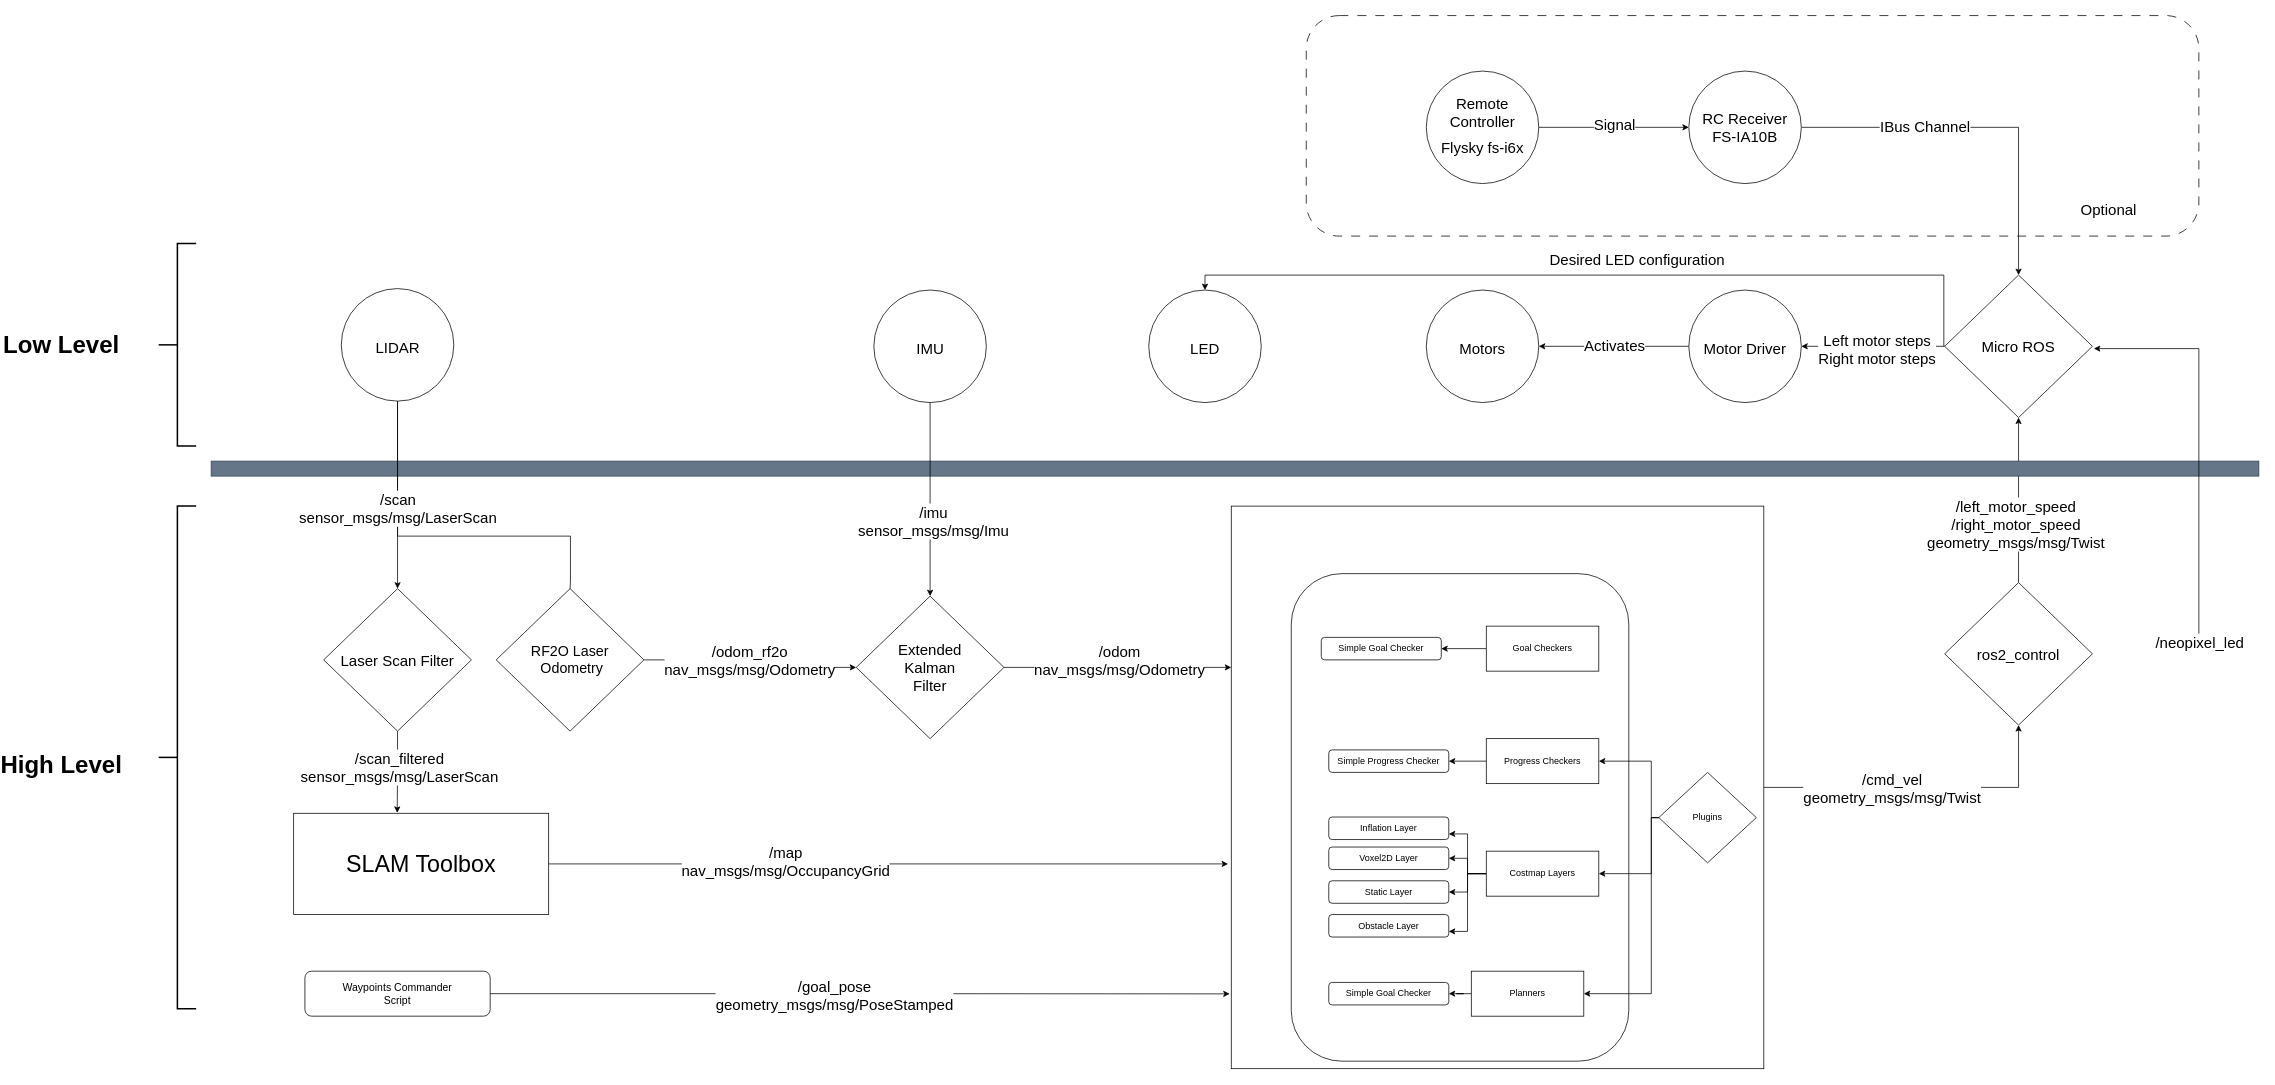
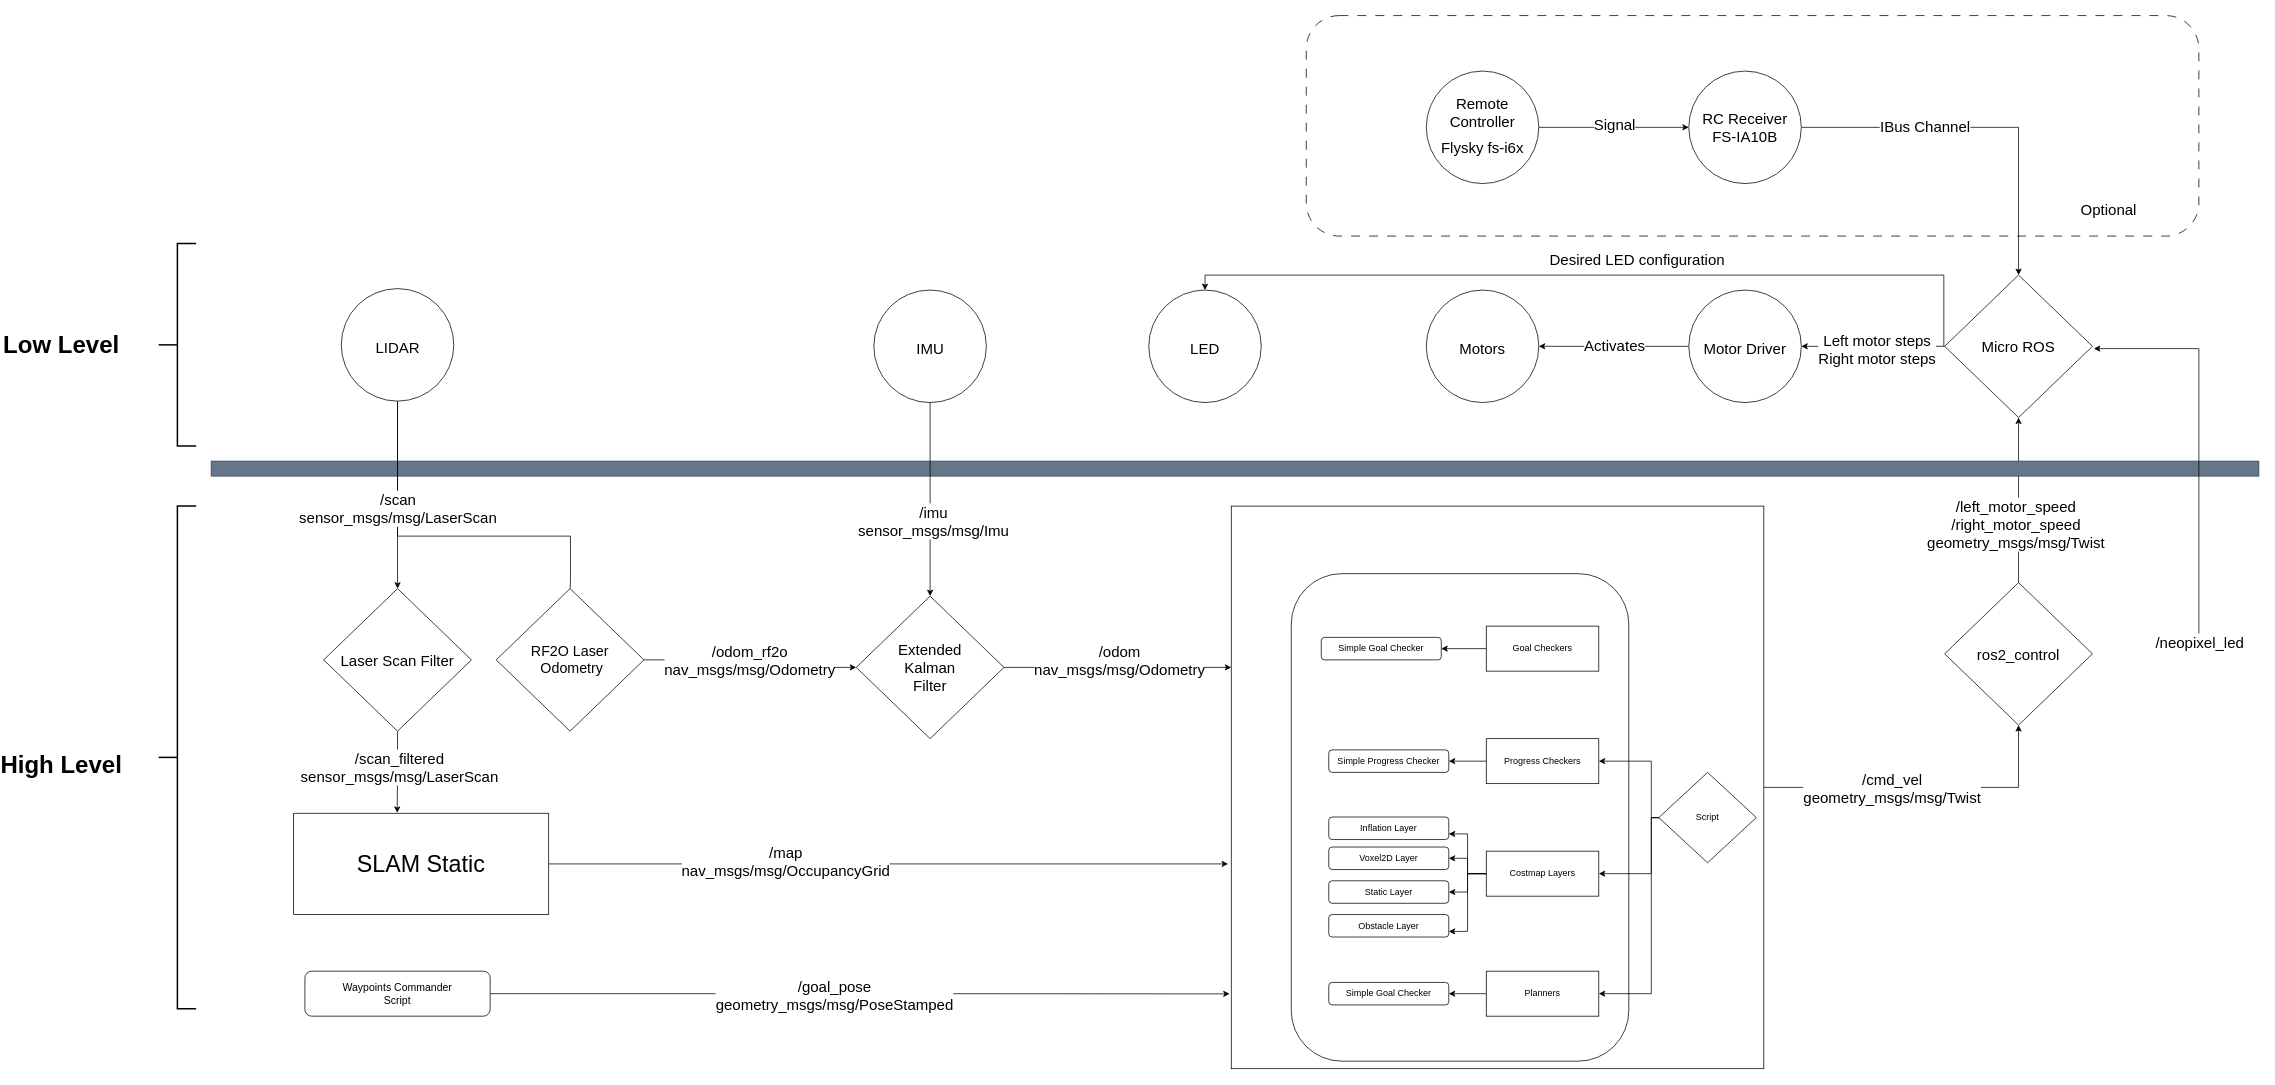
(1707, 817) -> (1707, 817)
(421, 864) -> (421, 864)
(1527, 993) -> (1542, 993)
